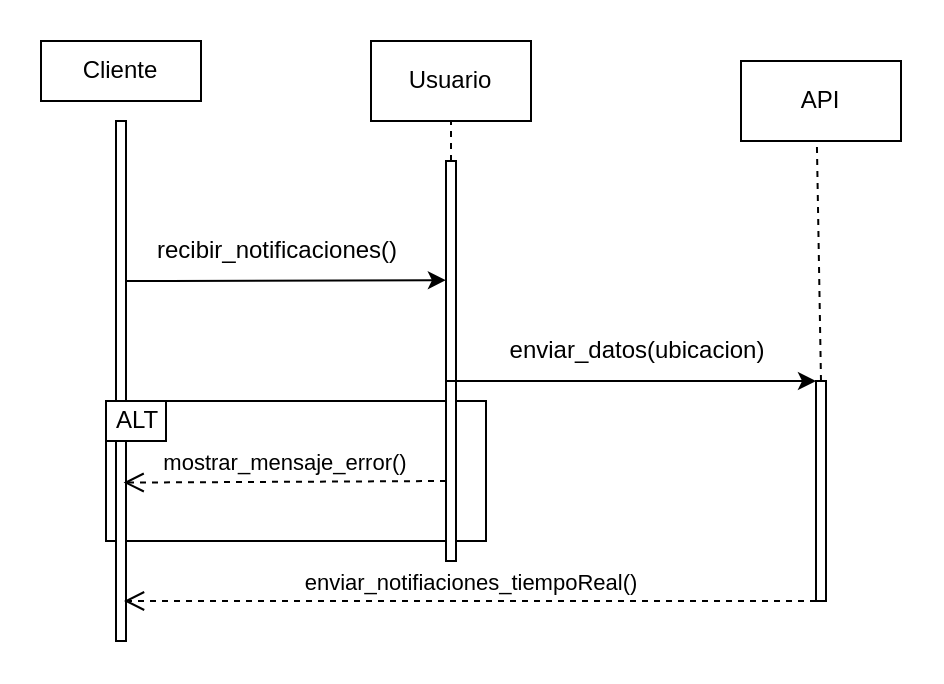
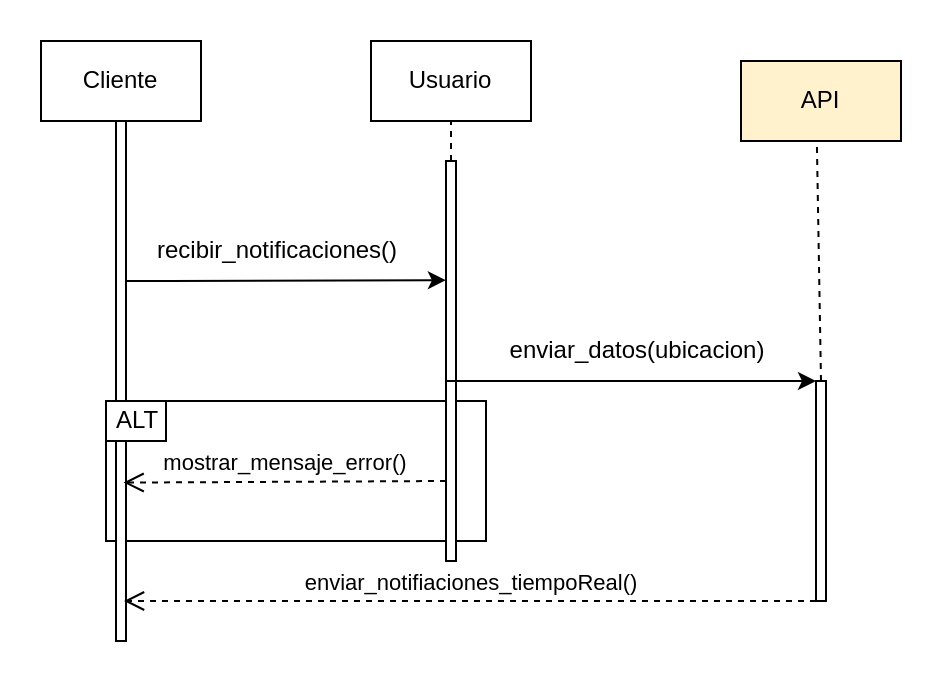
(121, 71) -> (121, 81)
(821, 101) -> (821, 101)
